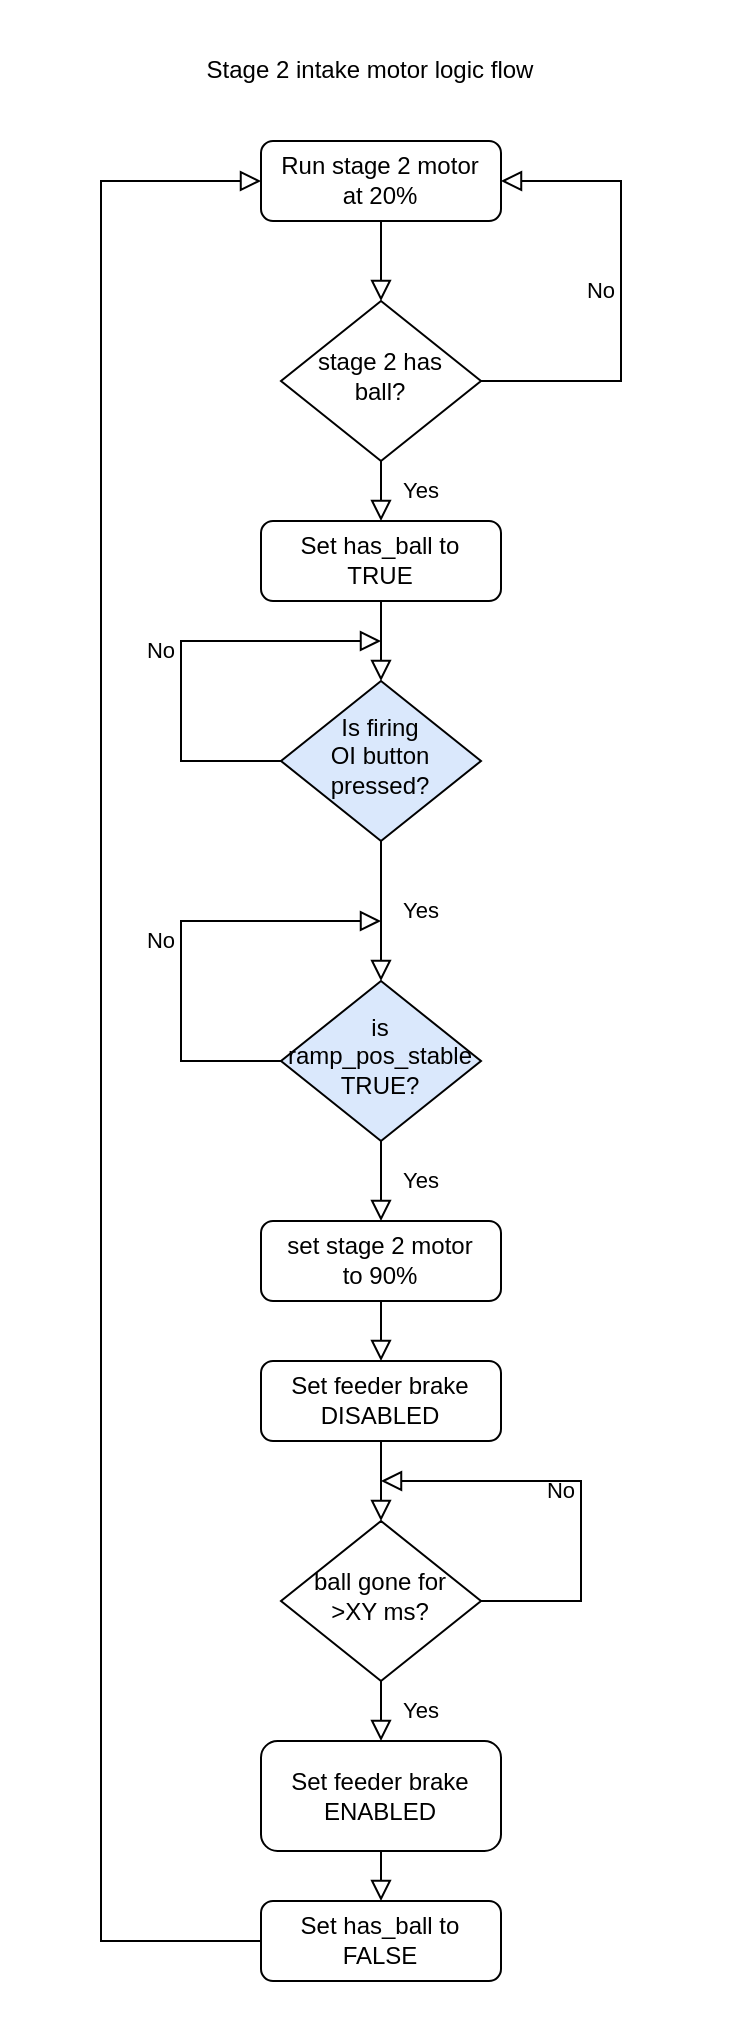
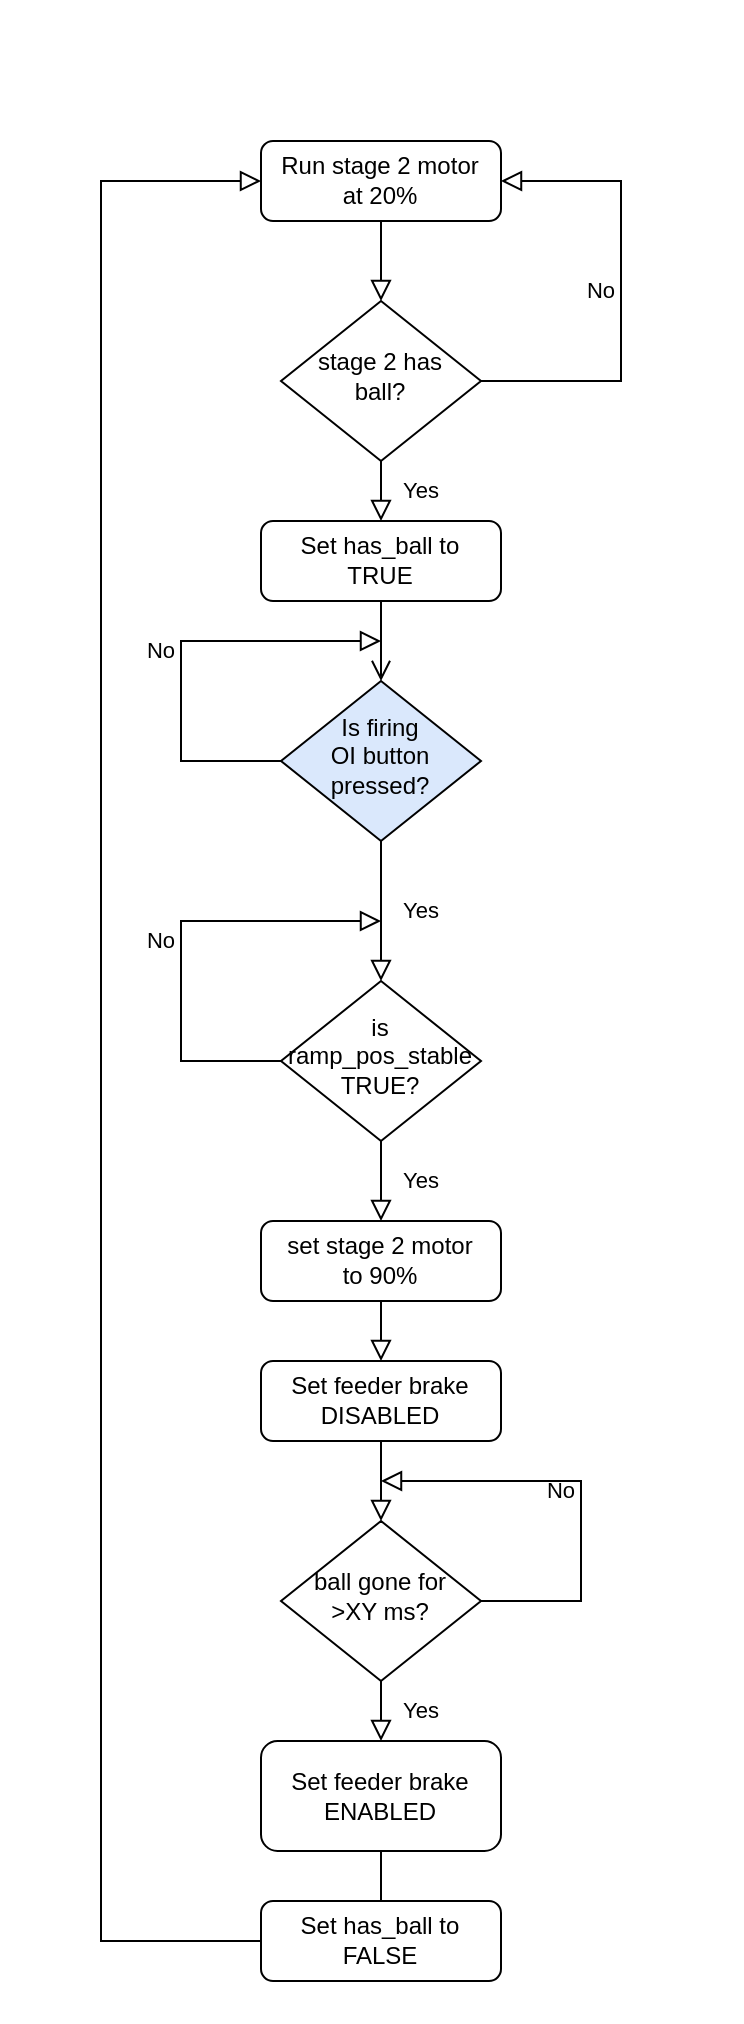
(371, 71) -> none
(381, 659) -> (381, 666)
(381, 1061) -> (381, 1061)
(381, 1879) -> (381, 1888)
